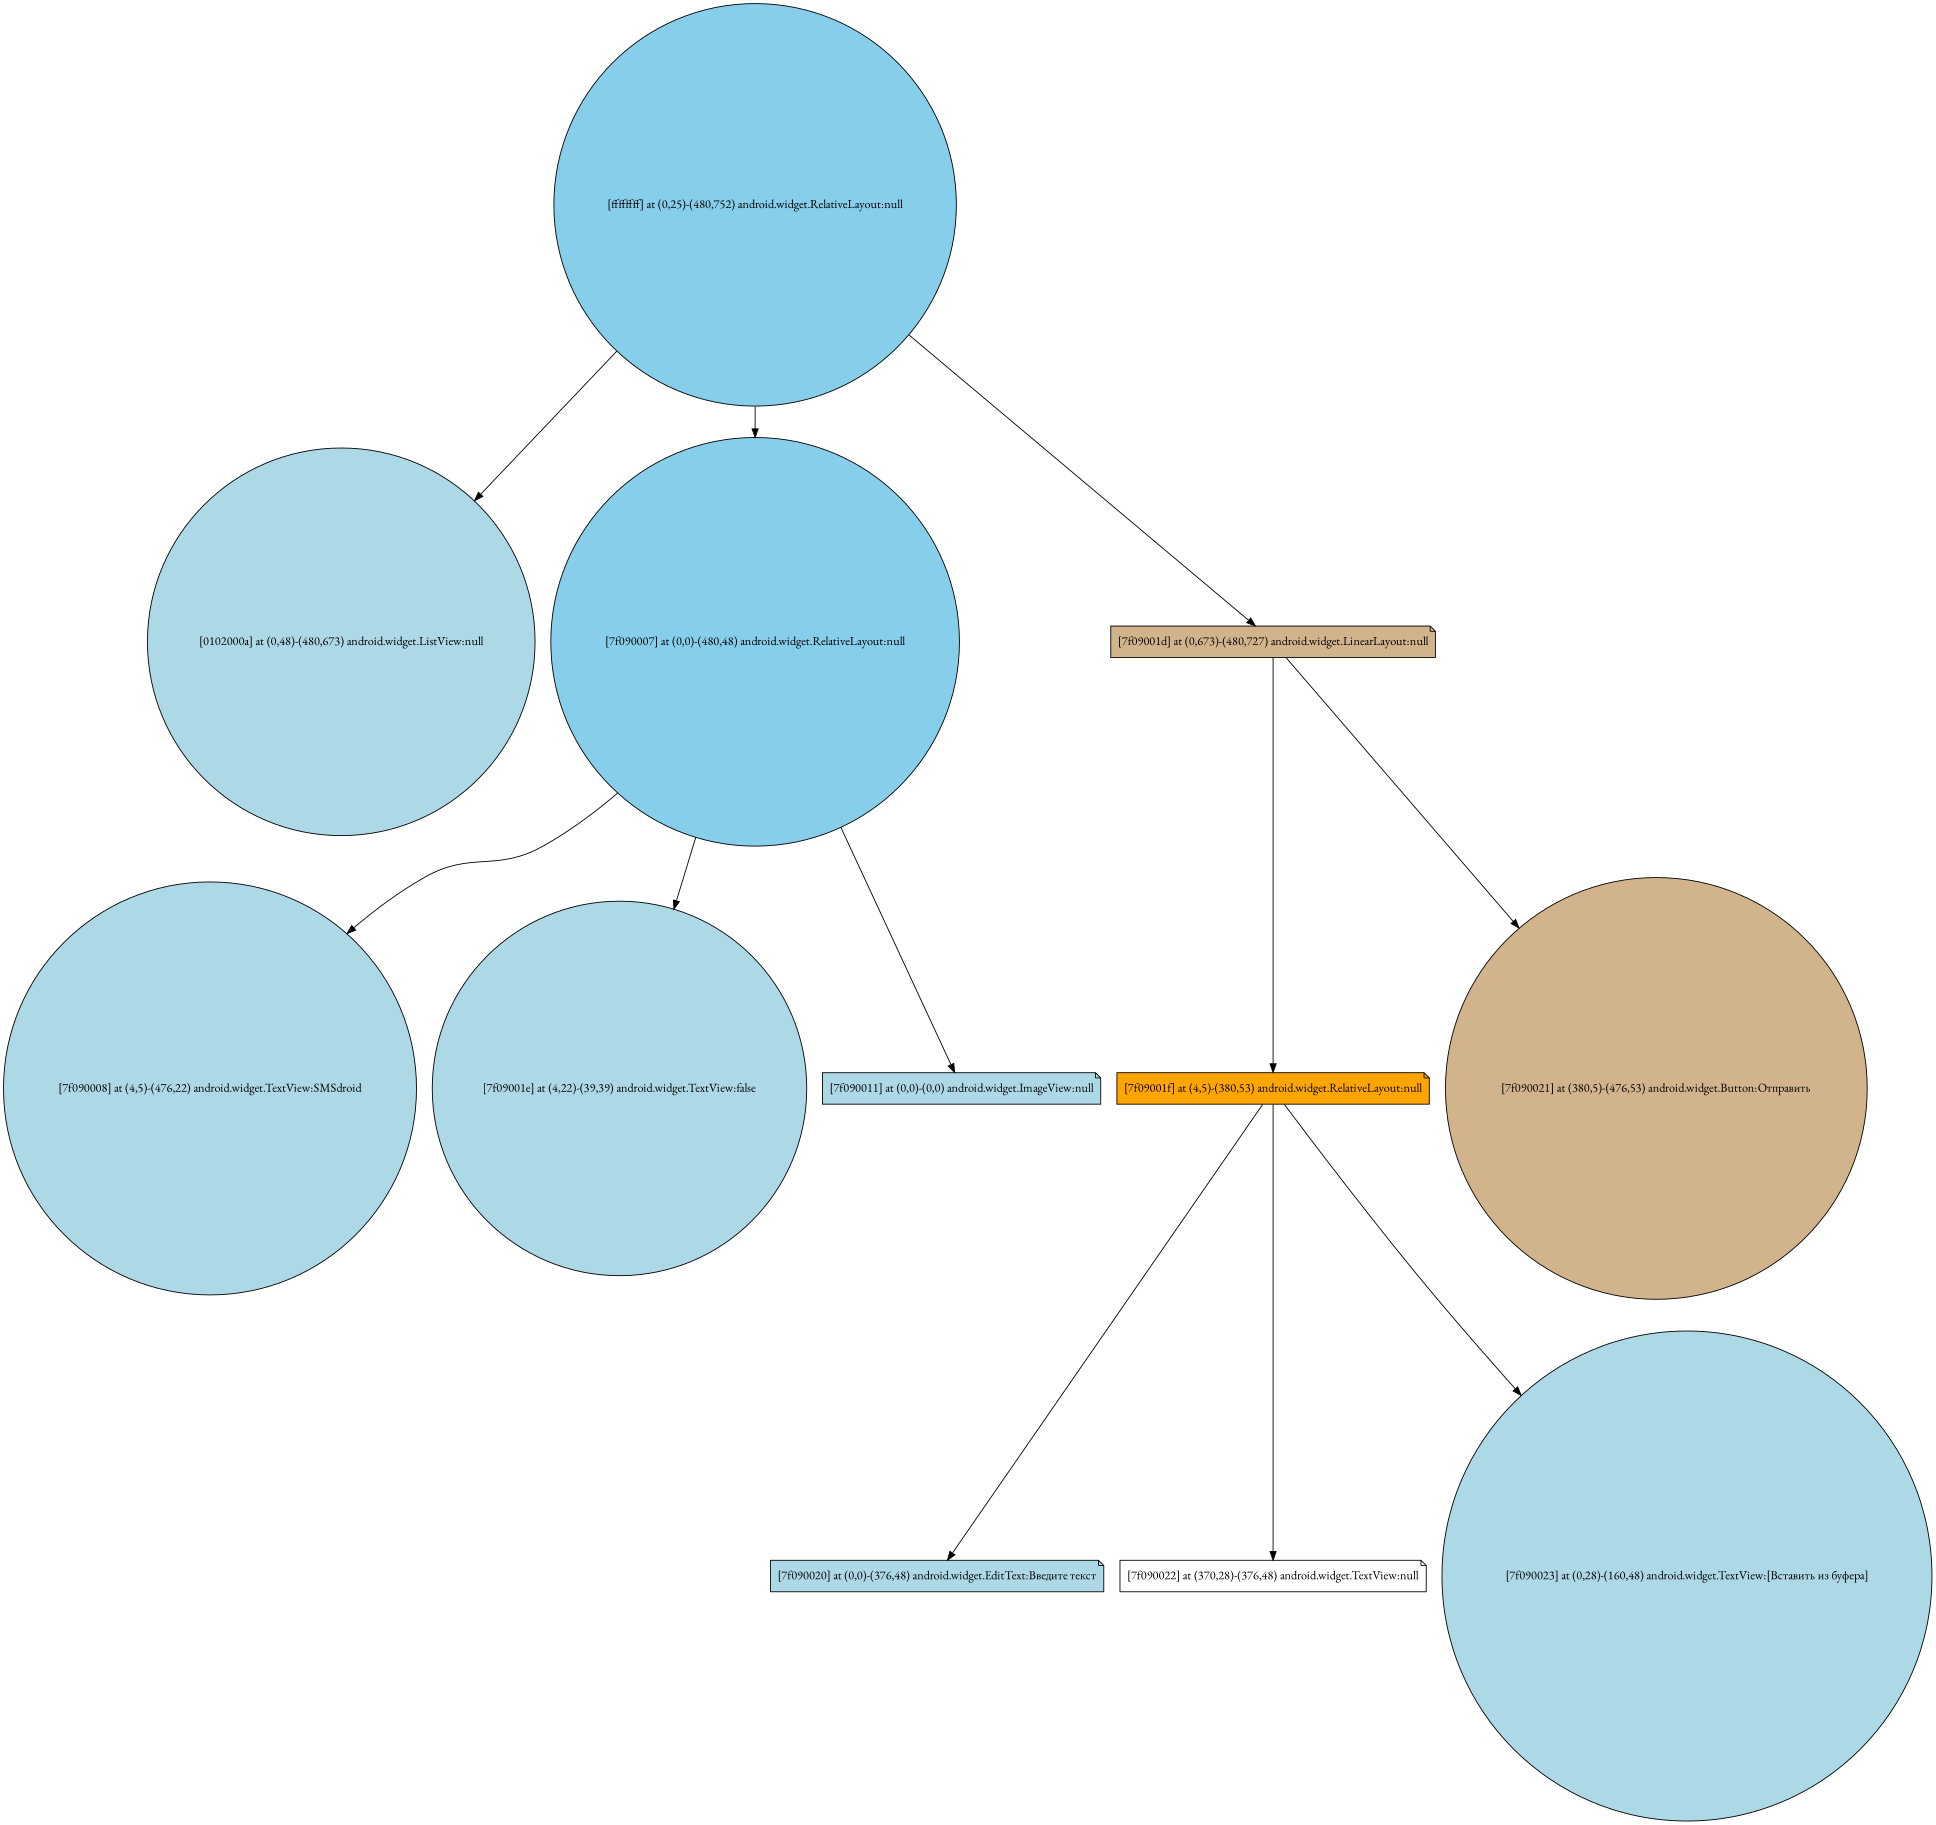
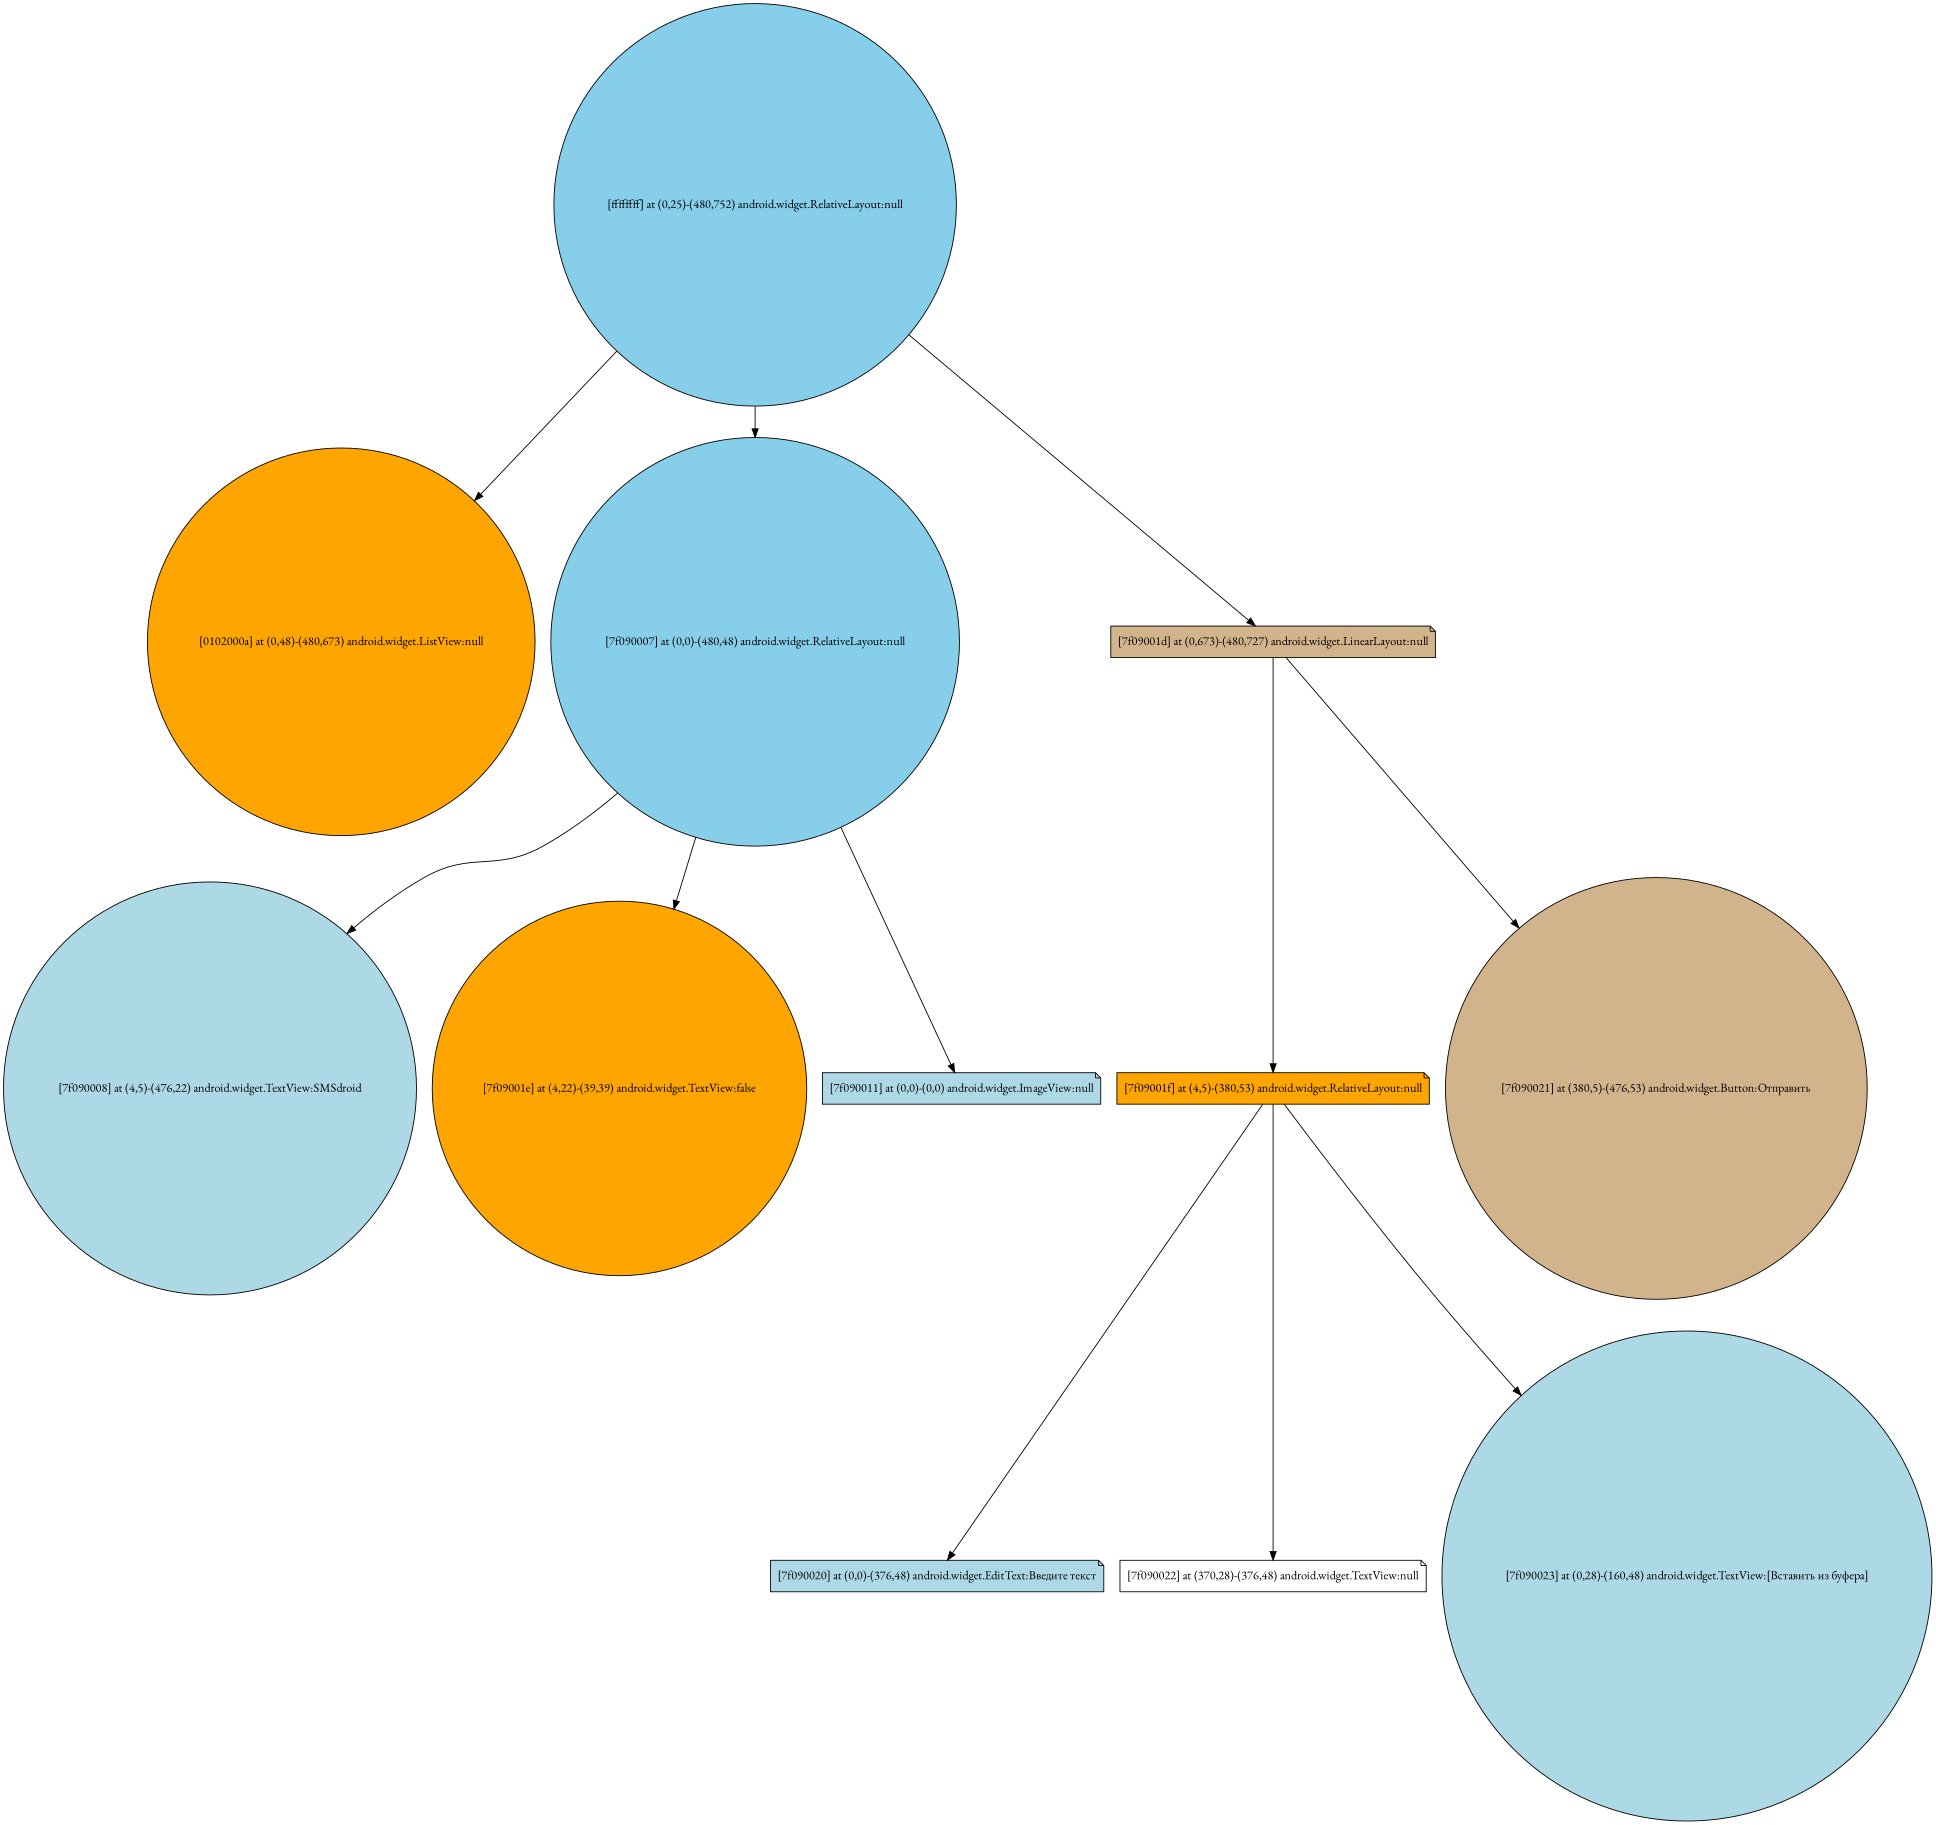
(341, 642) -> (341, 642)
(620, 1088) -> (620, 1088)
